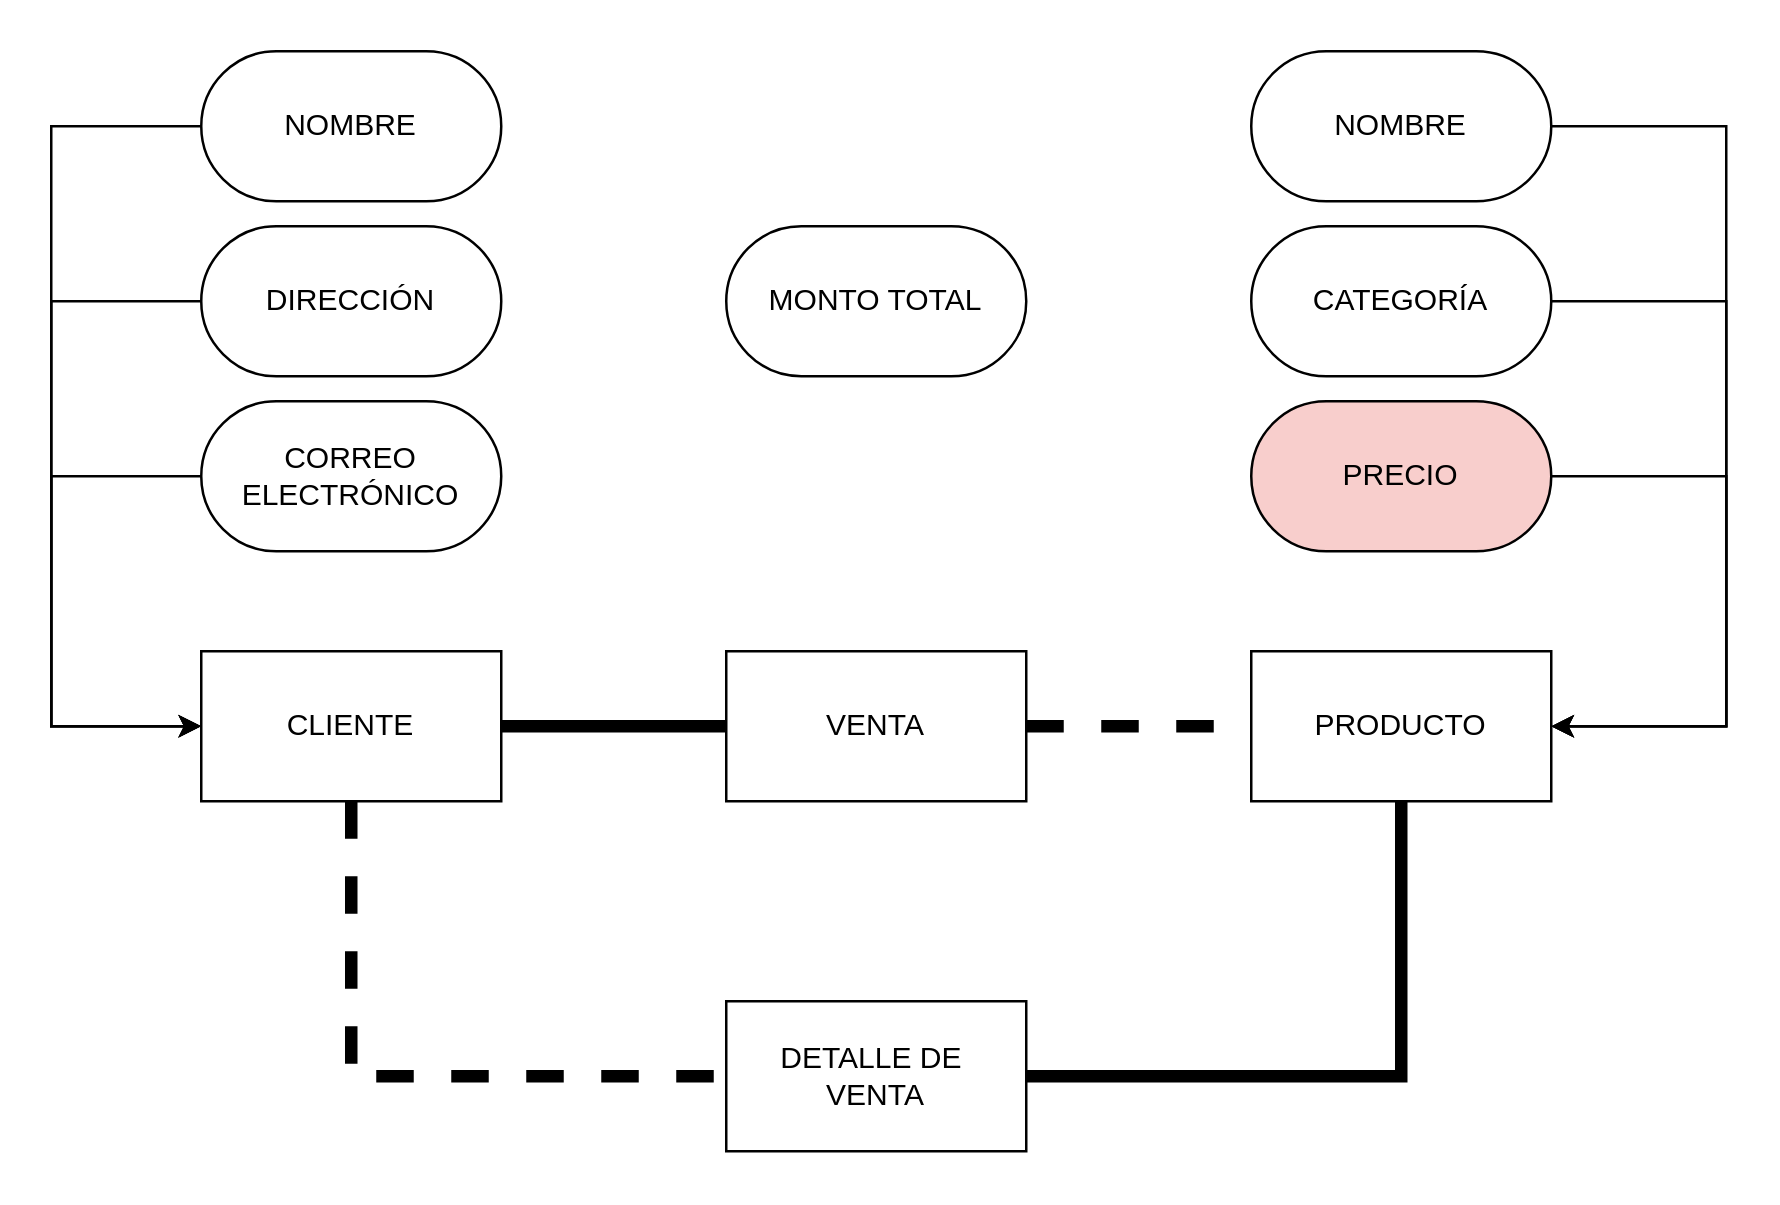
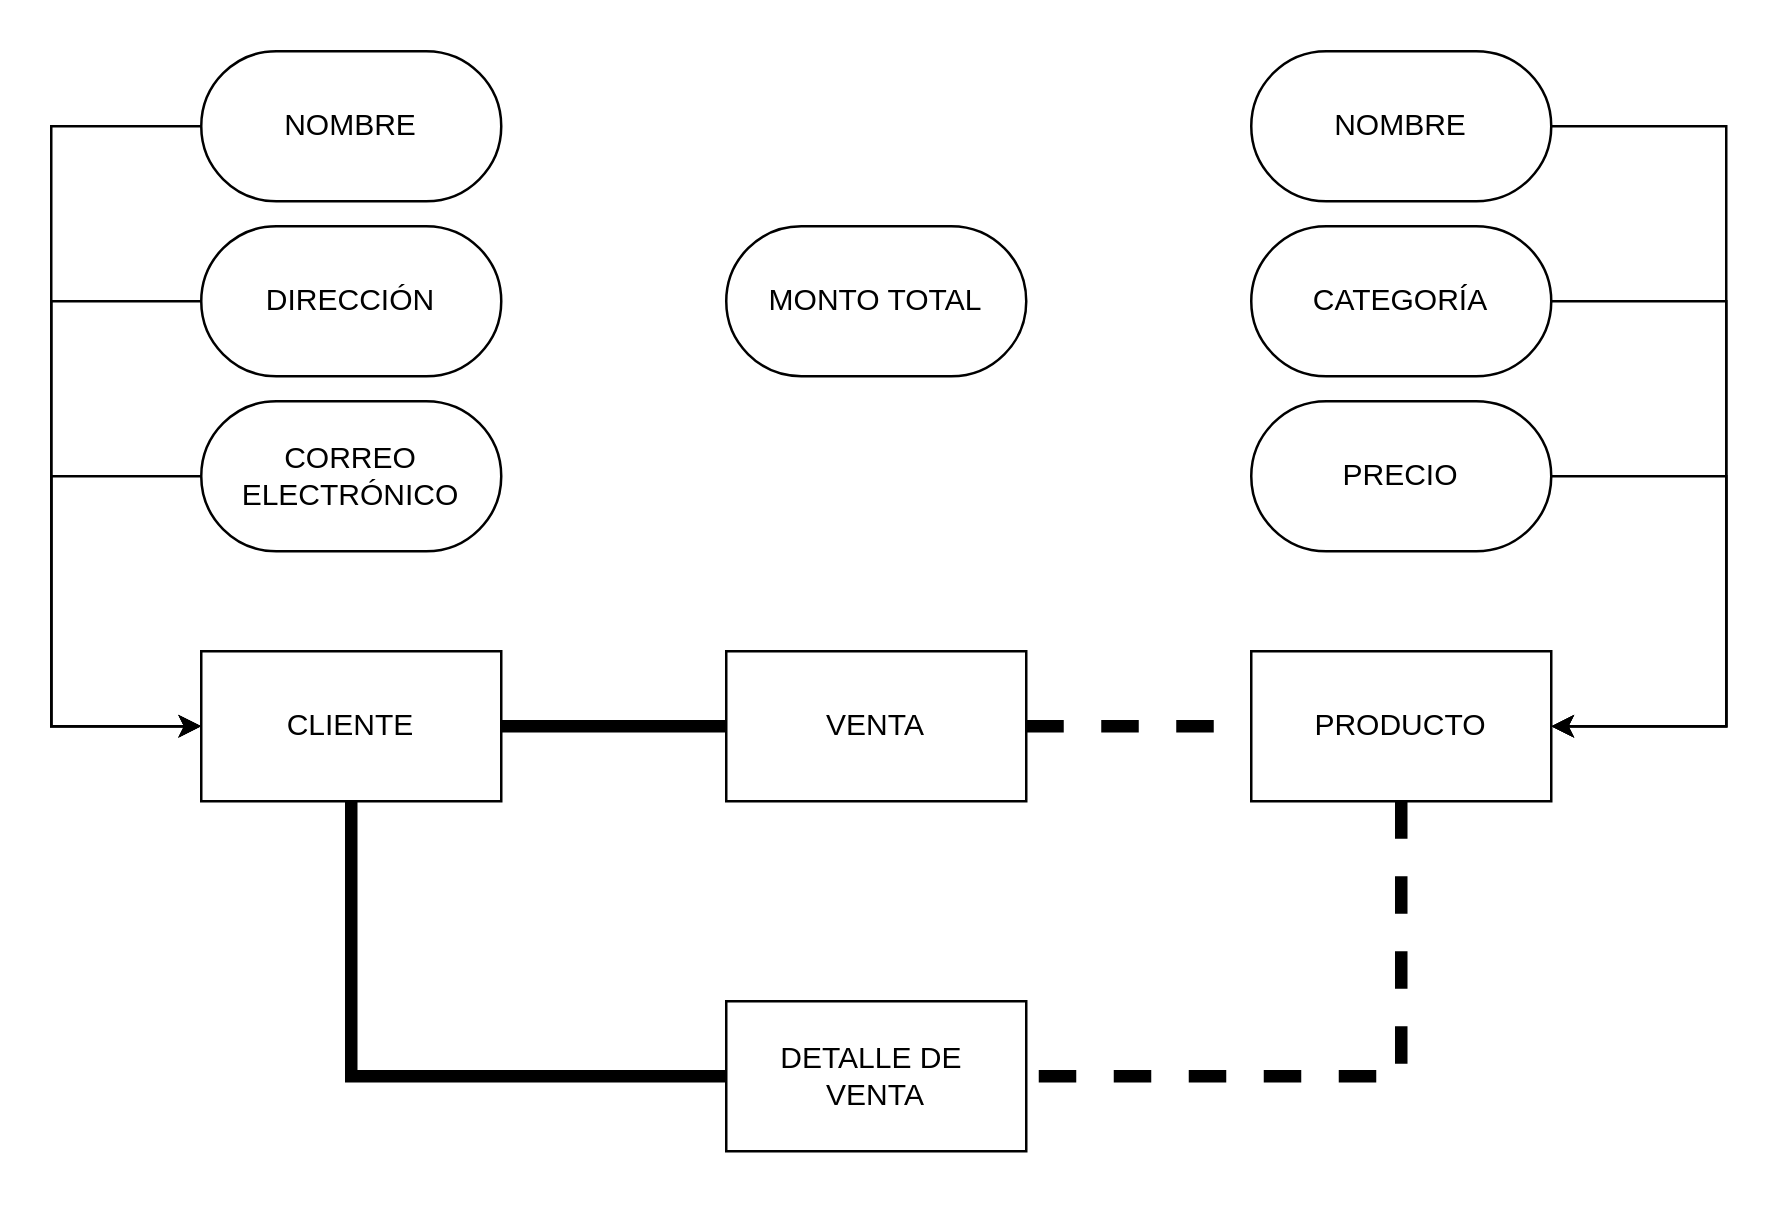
(1401, 476) -> (1401, 476)
(351, 857) -> (351, 857)
(1395, 1076) -> (1395, 1076)
